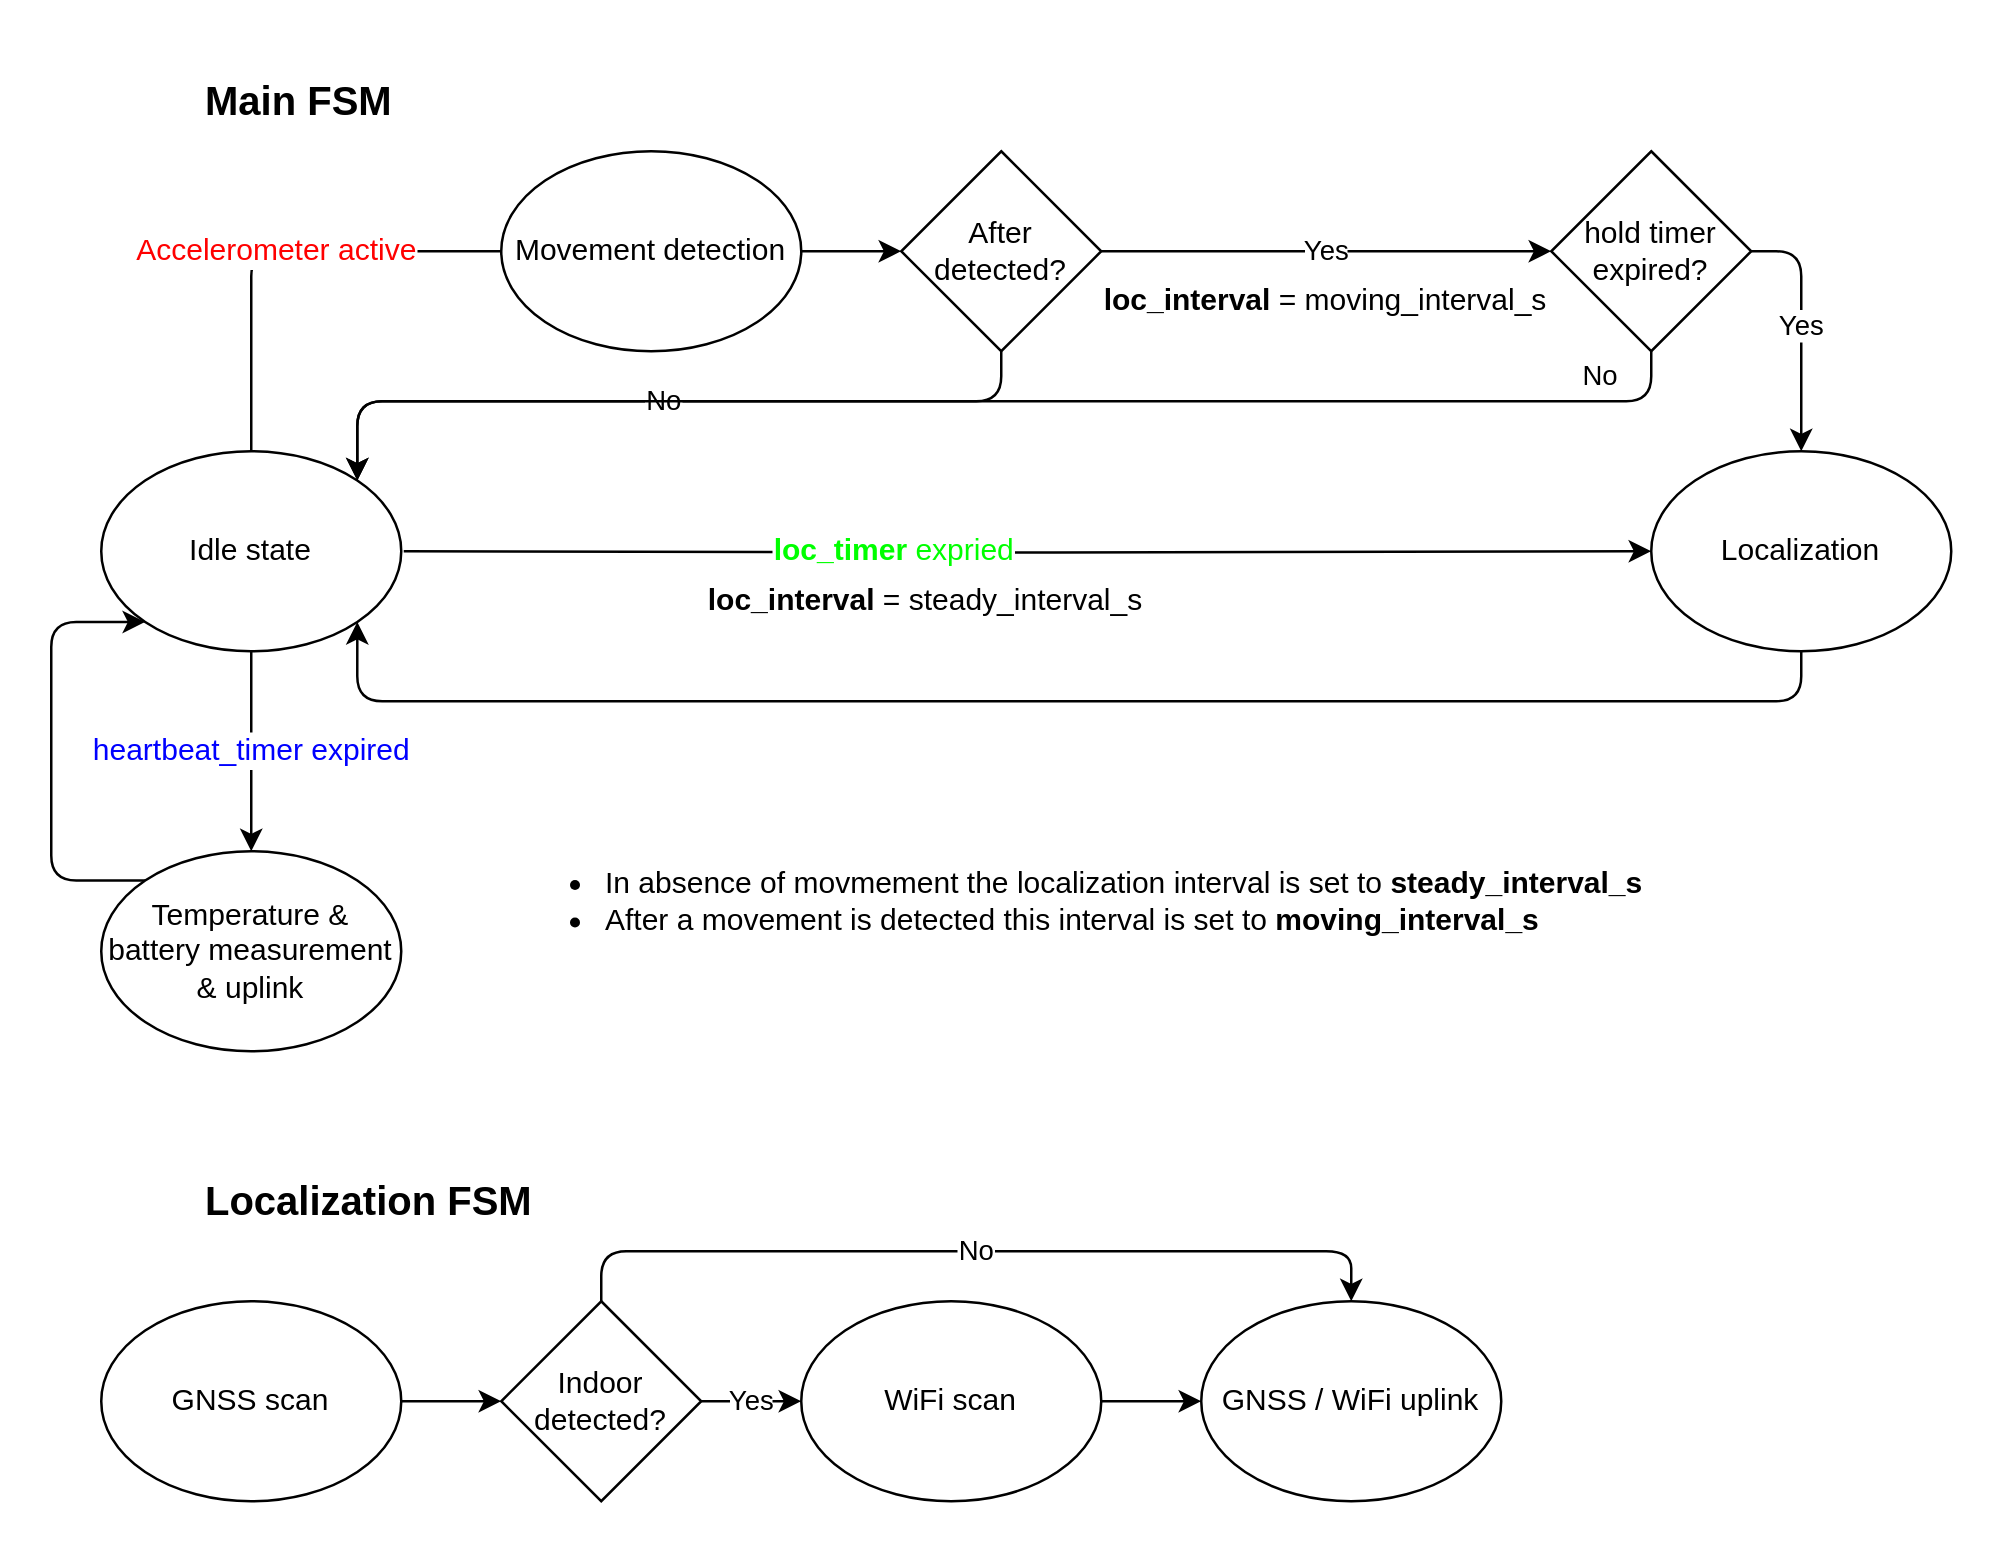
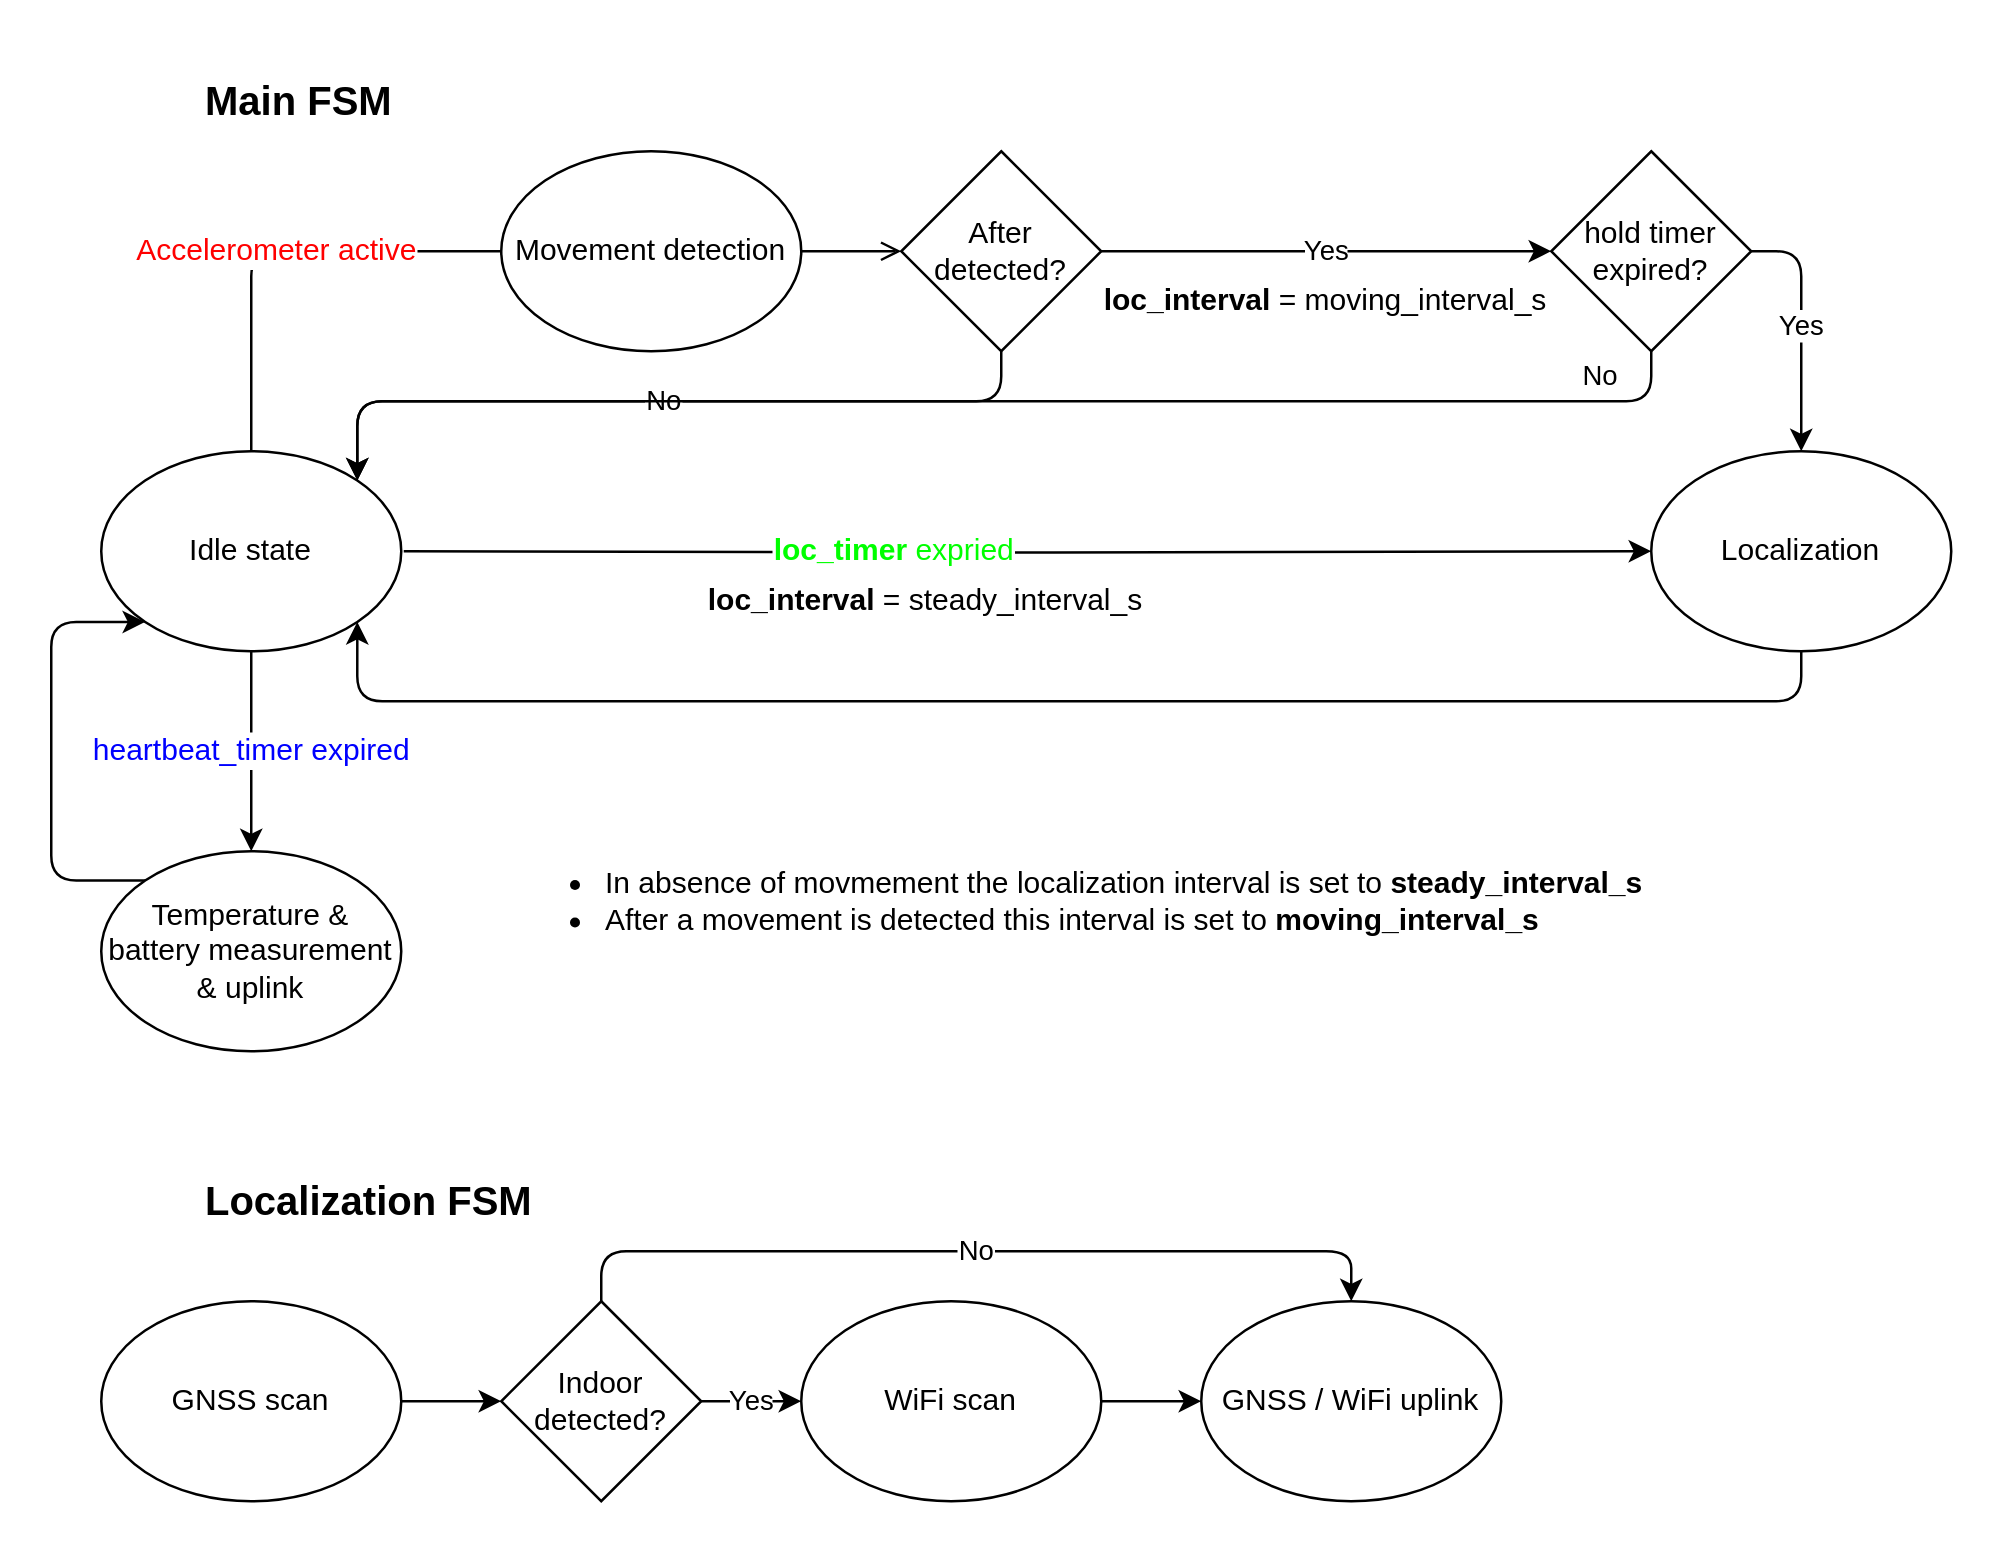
(883, 251) -> (887, 251)
